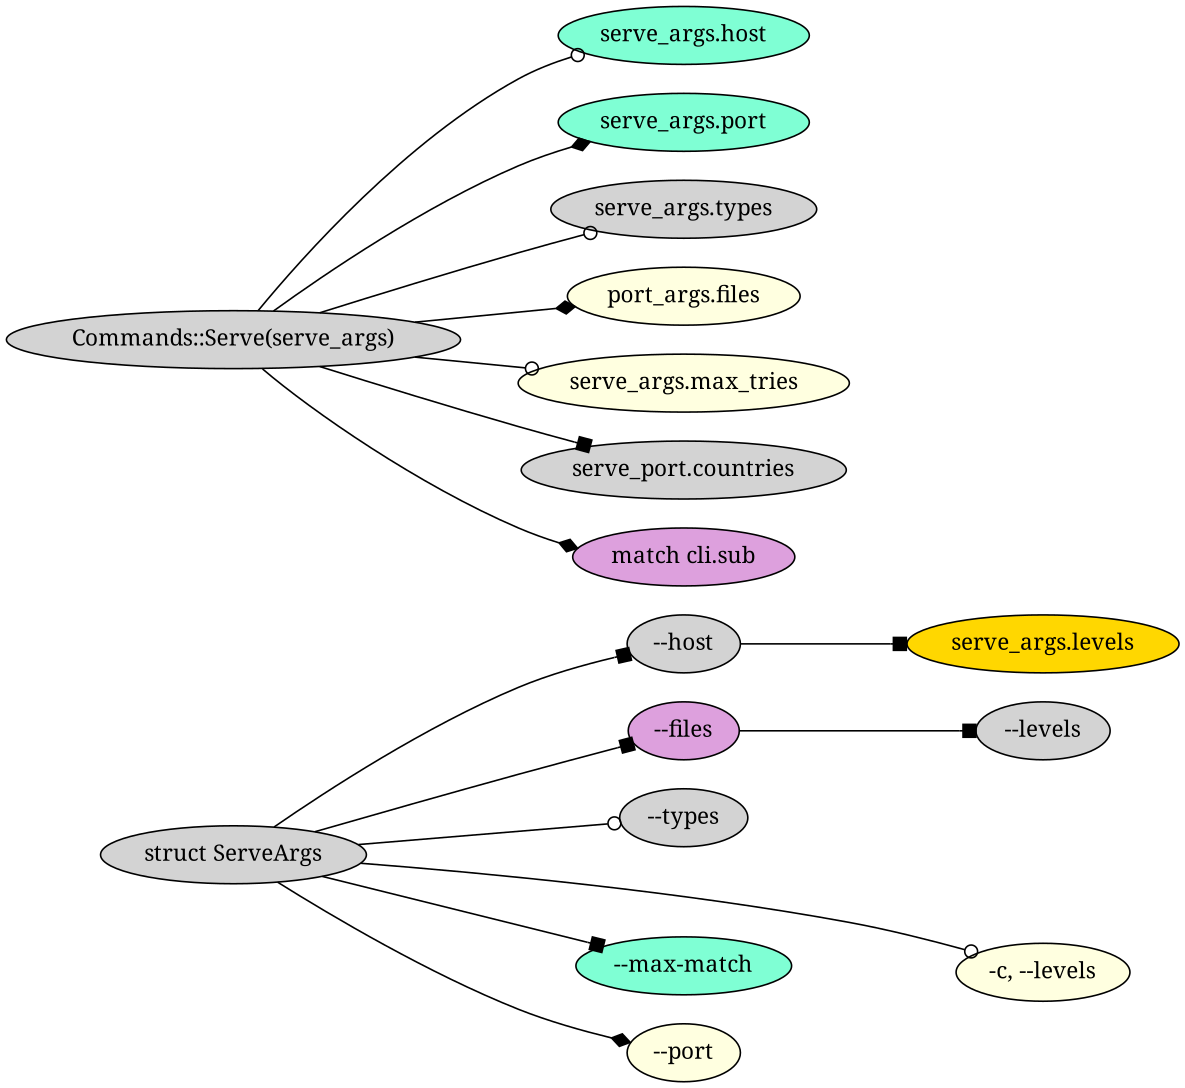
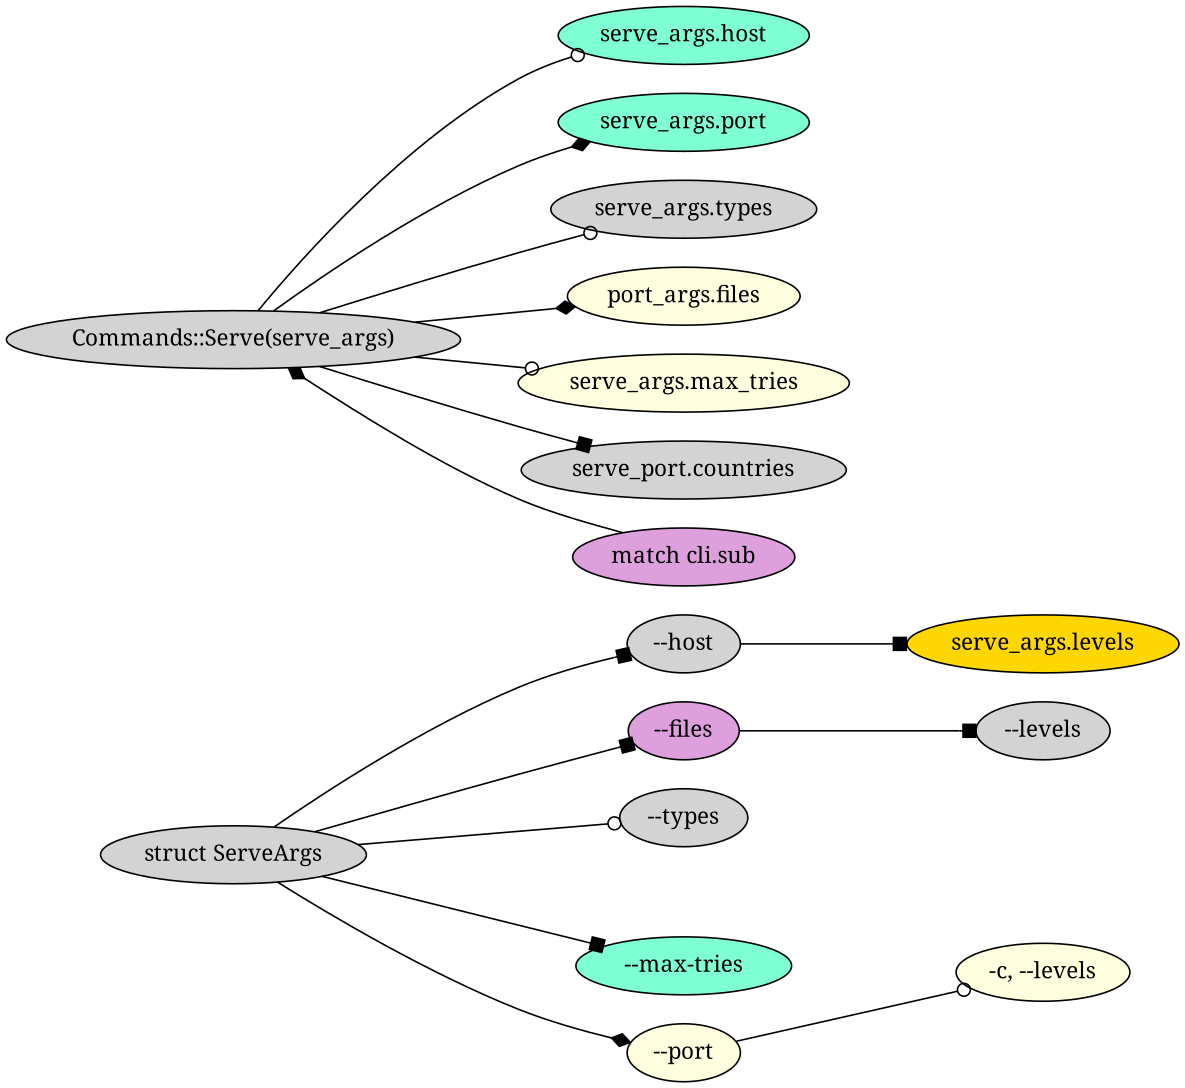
(404, 468) -> (457, 470)
(665, 894) -> (847, 1016)
(684, 966) -> (684, 966)
